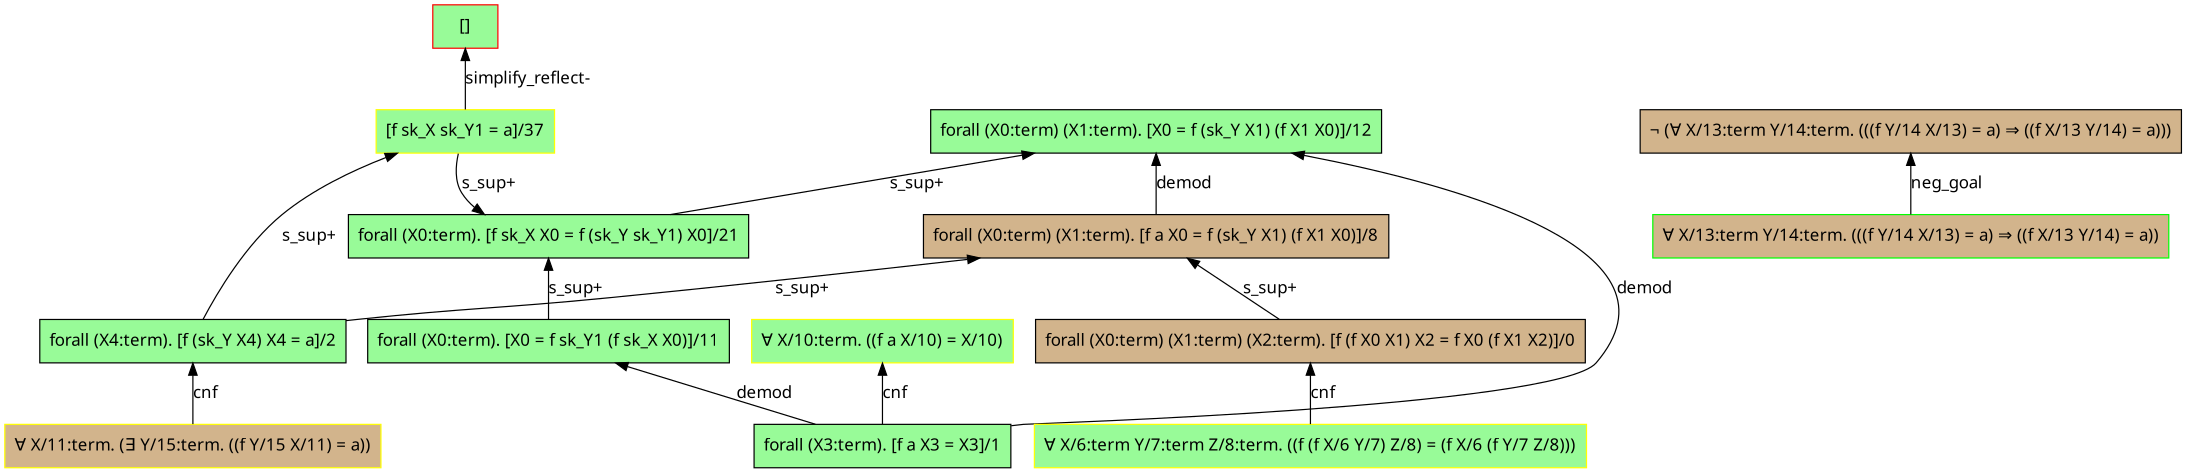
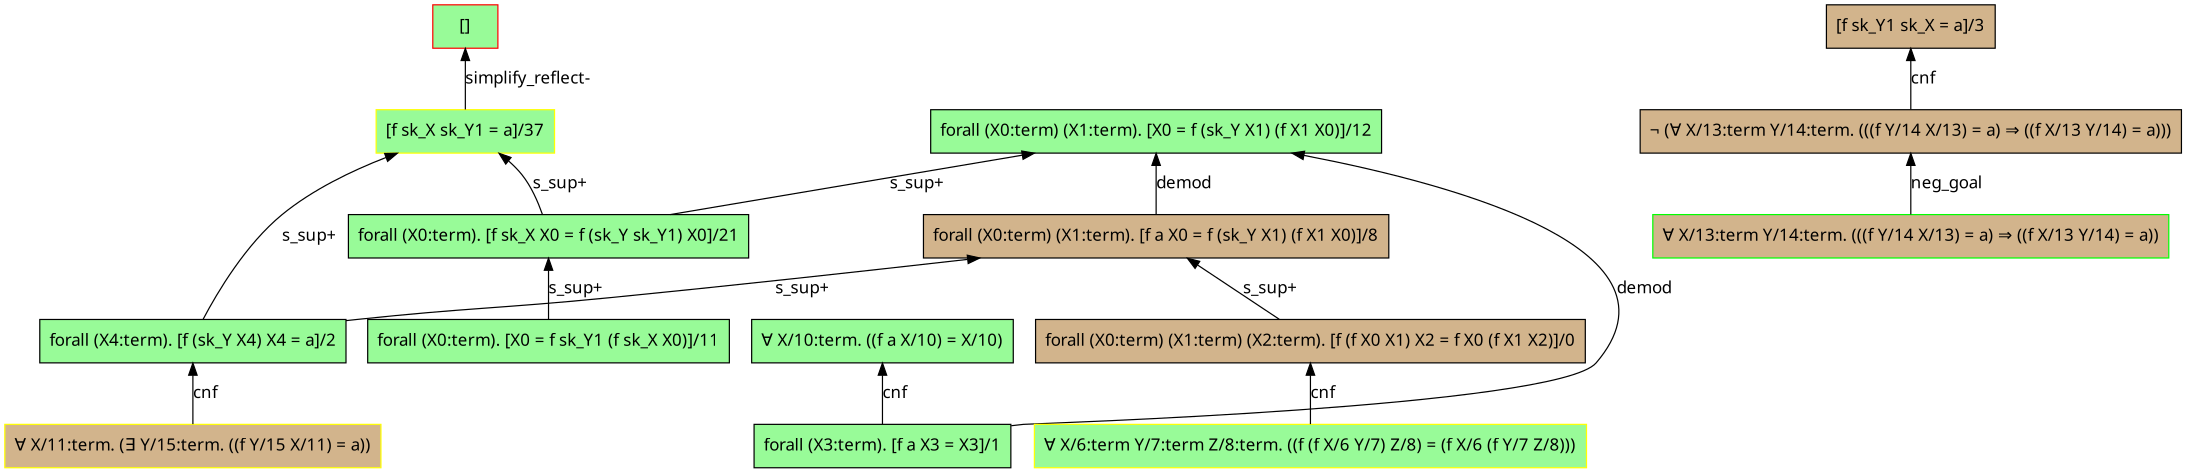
none -> (1911, 27)
(458, 183) -> (529, 185)
(882, 341) -> (882, 341)
(721, 395) -> none
